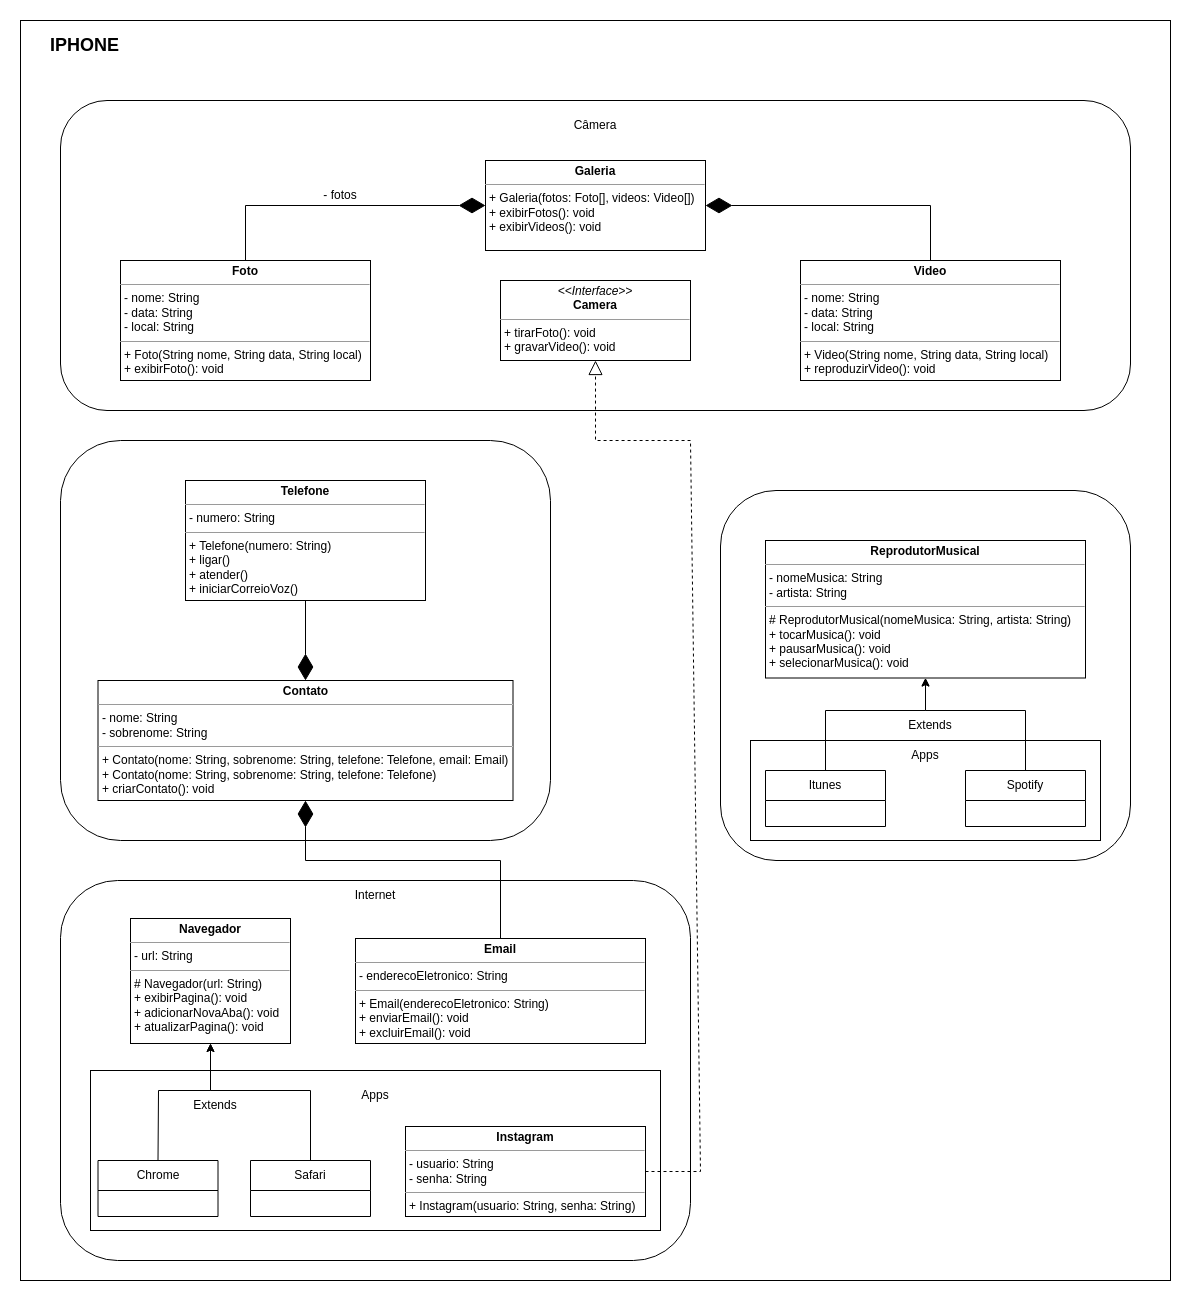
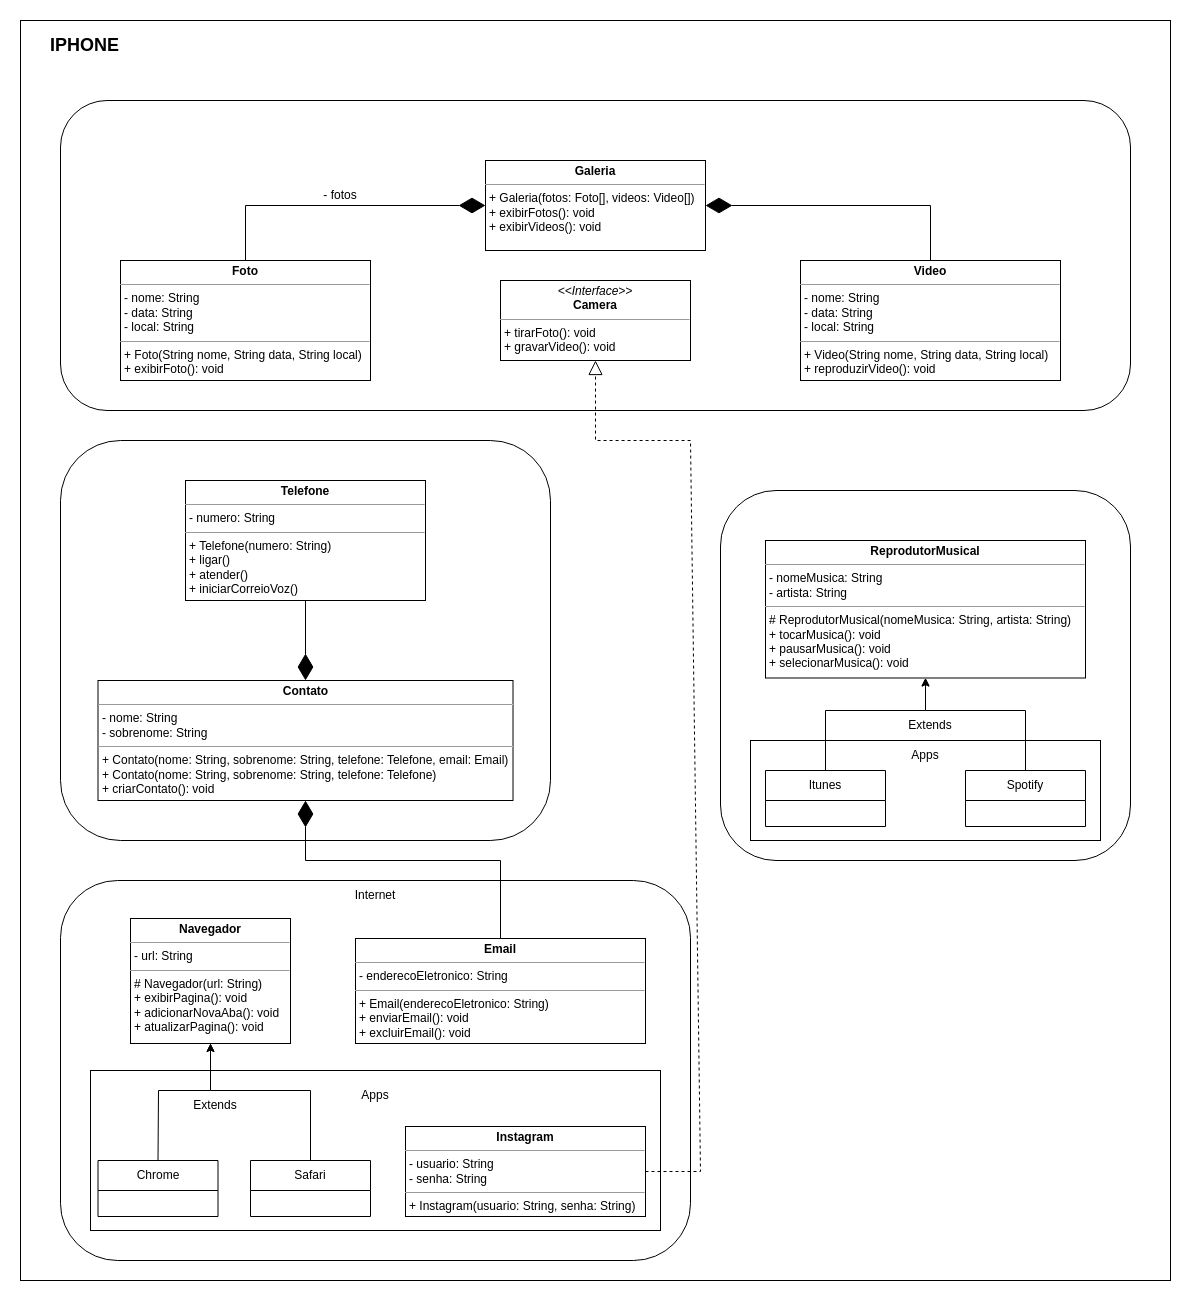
(596, 126) -> none
